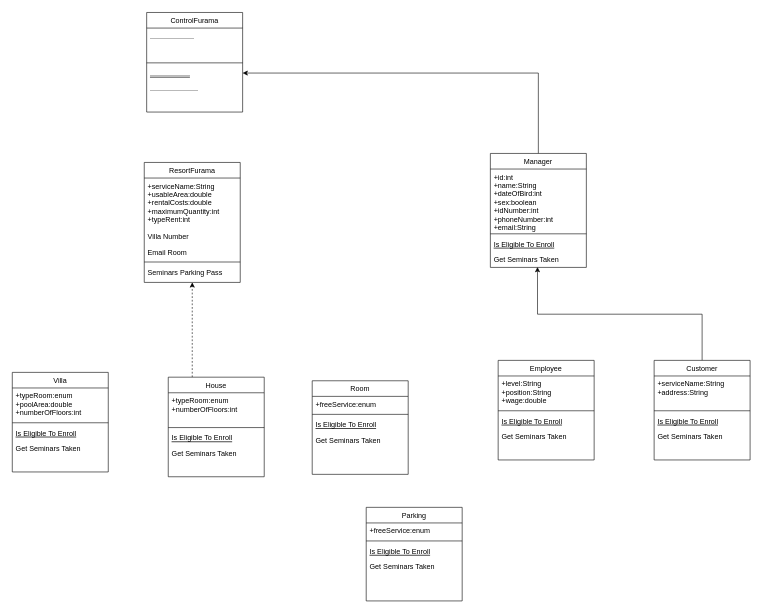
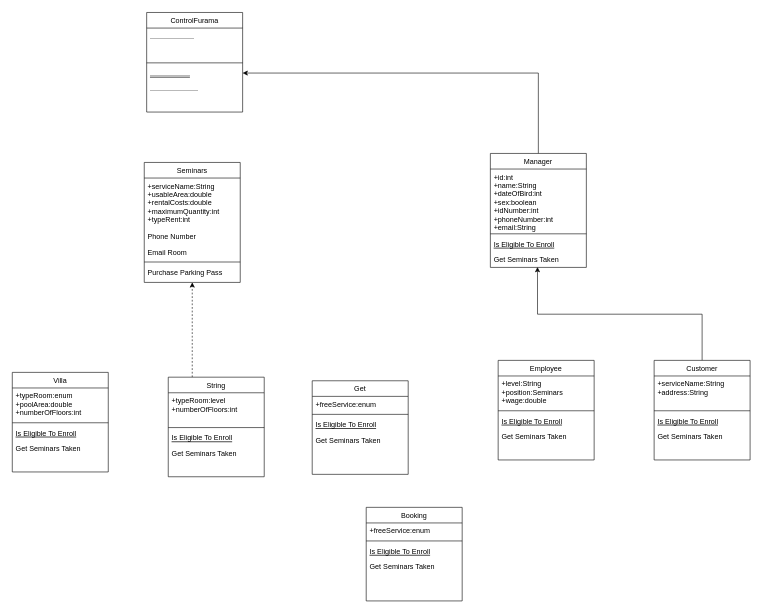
(192, 170) -> (192, 170)
(168, 236) -> (171, 236)
(186, 272) -> (187, 272)
(524, 384) -> (524, 384)
(216, 385) -> (216, 385)
(360, 389) -> (360, 389)
(199, 401) -> (199, 401)
(414, 515) -> (414, 515)
